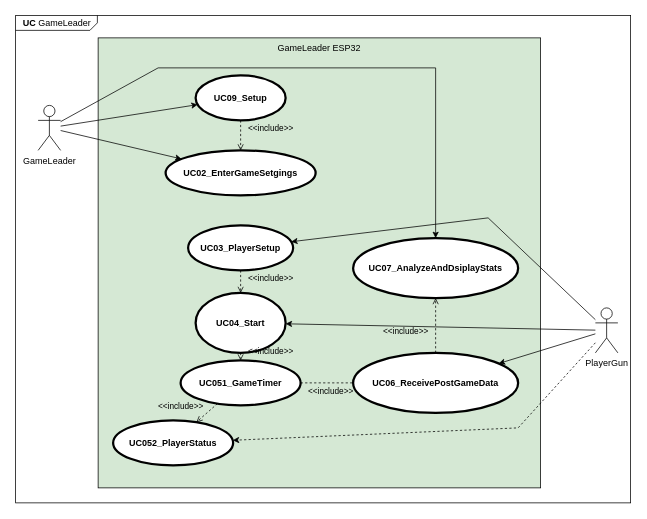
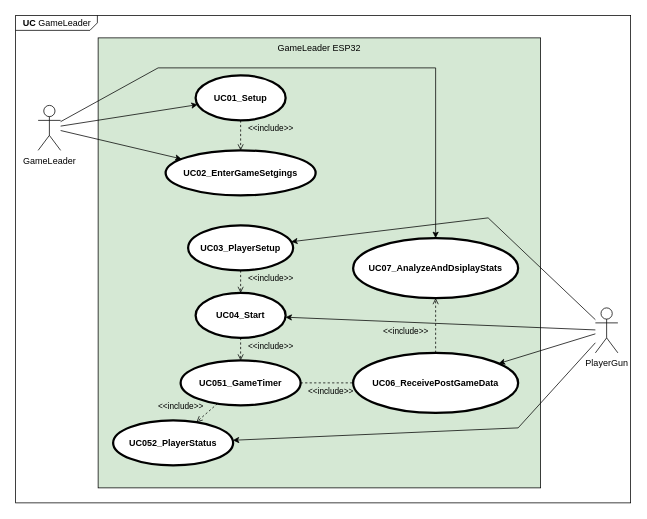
(240, 98) -> (240, 98)
(240, 323) -> (240, 315)
(436, 431) -> (436, 431)
